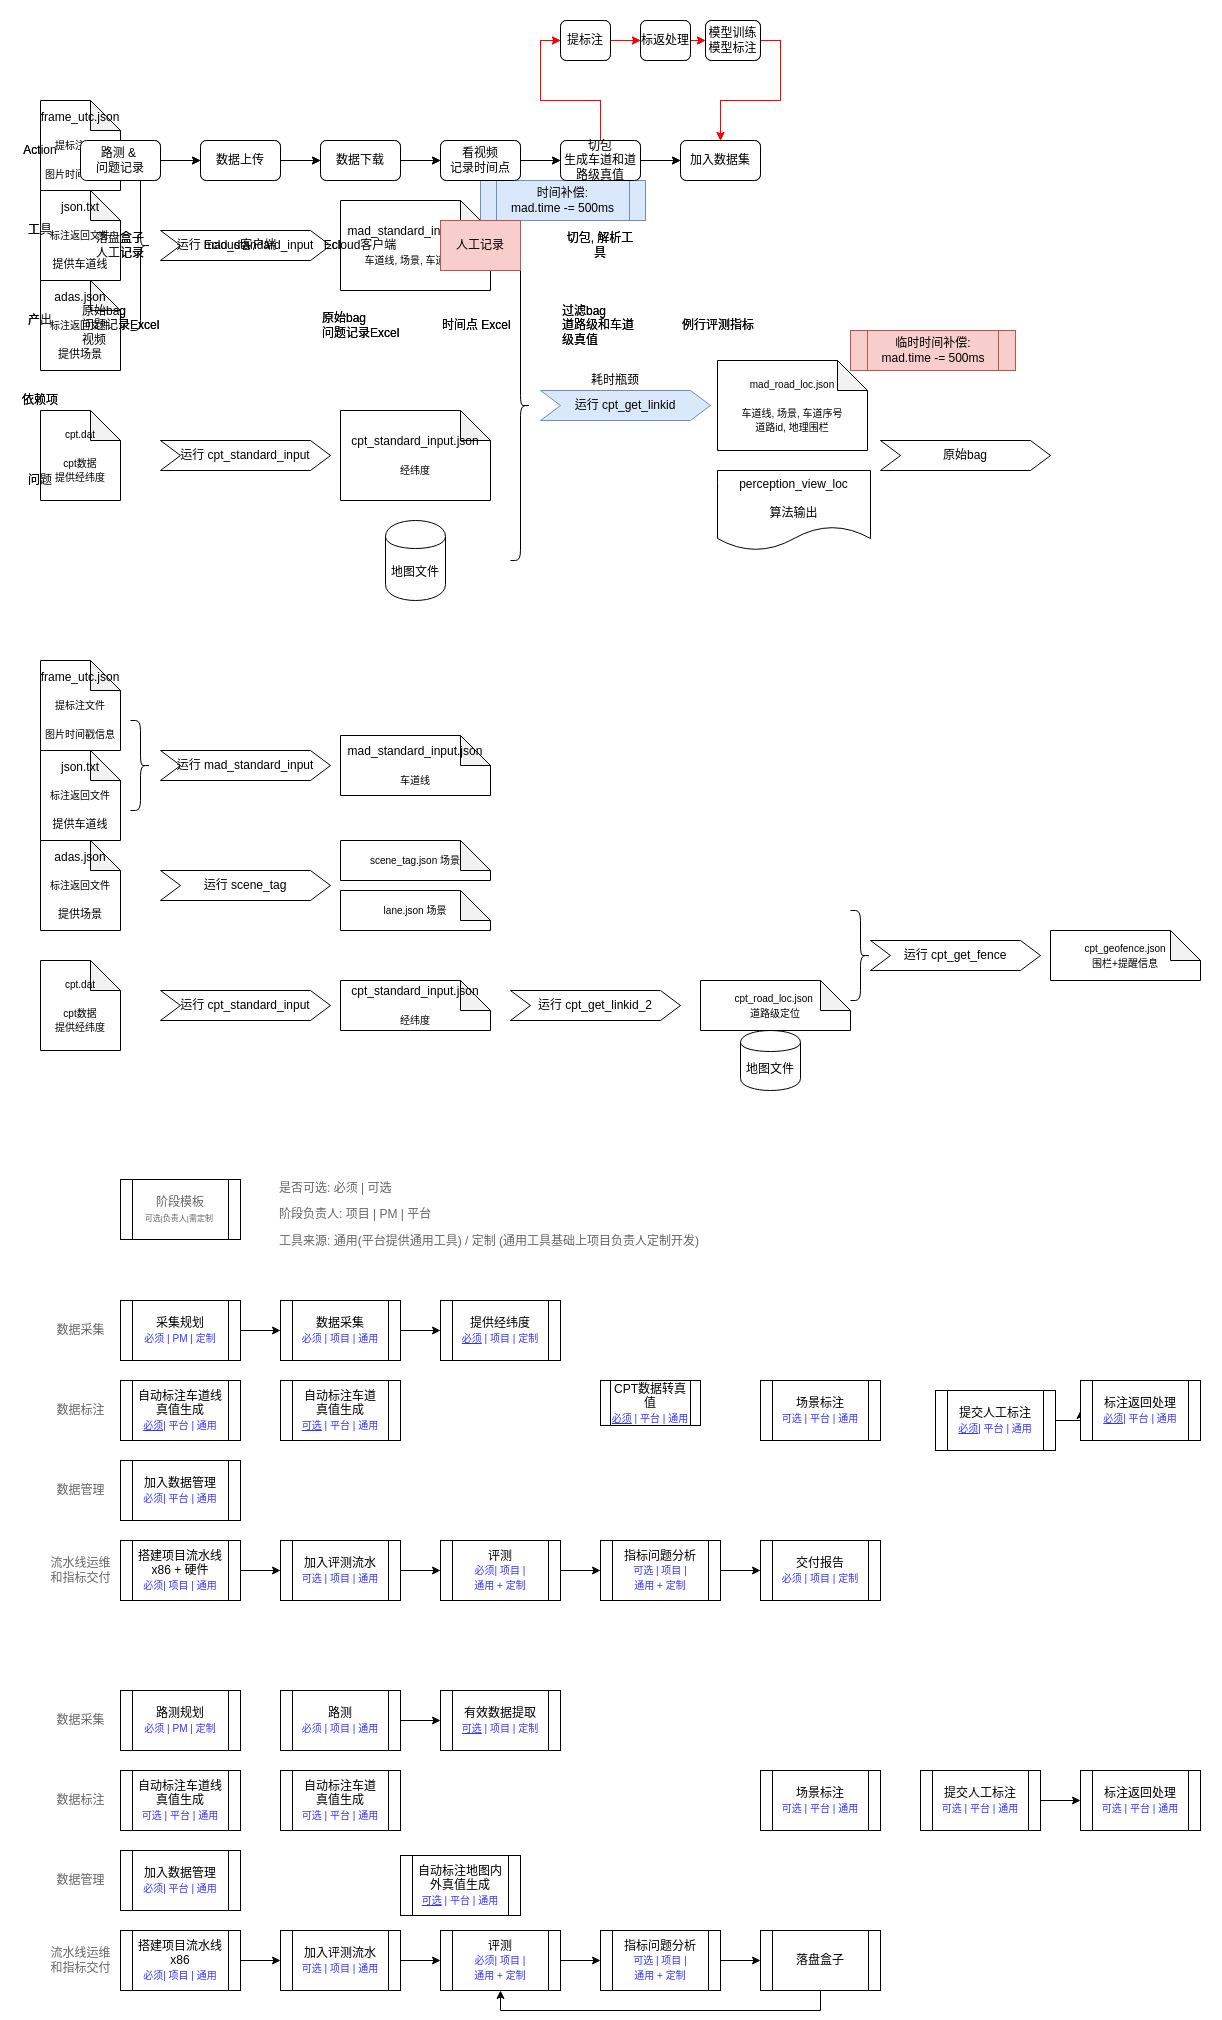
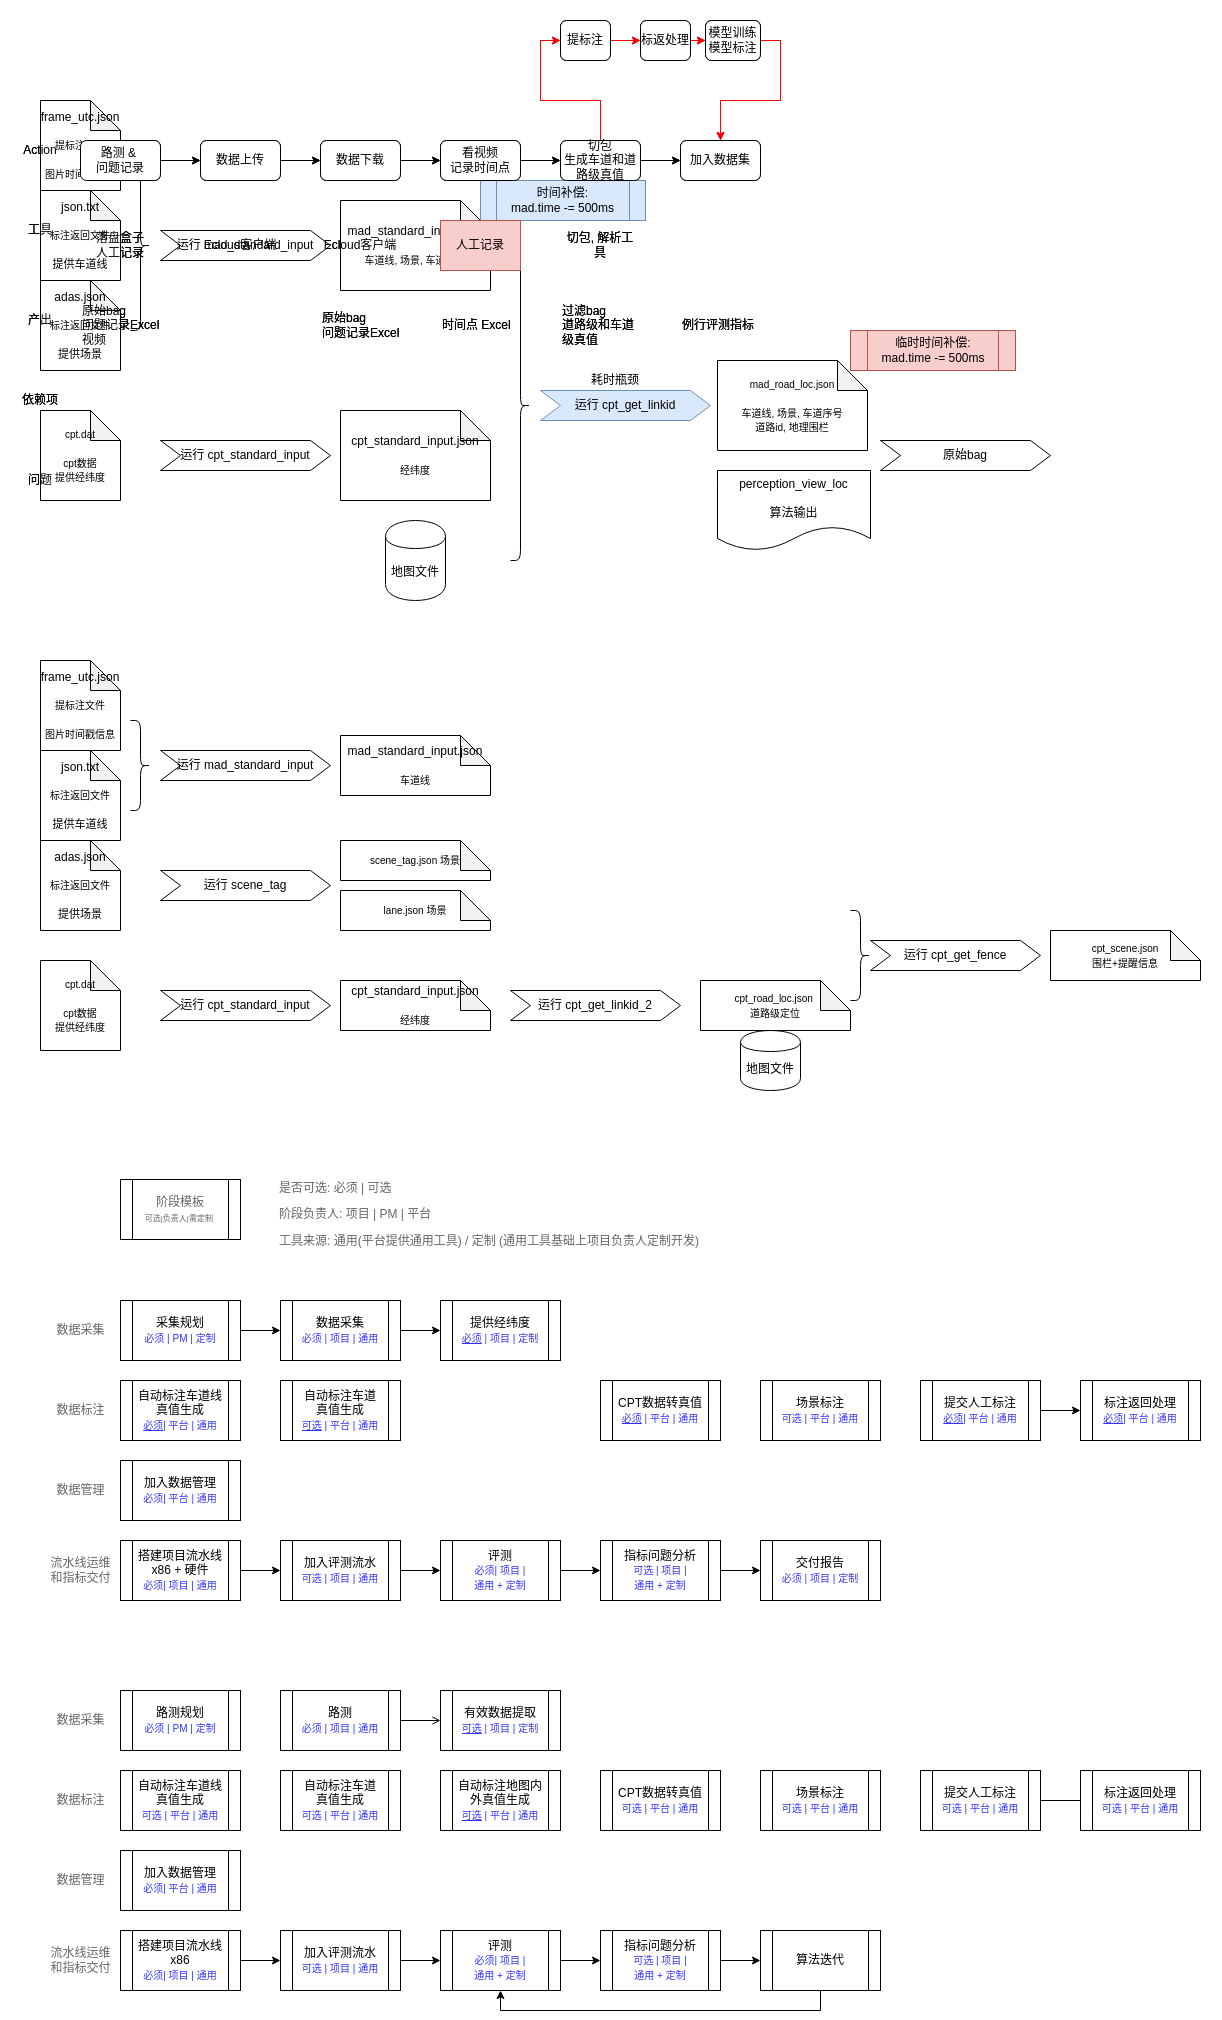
(1126, 956) -> (1126, 956)
(651, 1403) -> (661, 1411)
(996, 1421) -> (981, 1411)
(432, 1721) -> (434, 1721)
none -> (661, 1801)
(1072, 1801) -> (1075, 1801)
(461, 1886) -> (501, 1801)
(821, 1961) -> (821, 1961)
